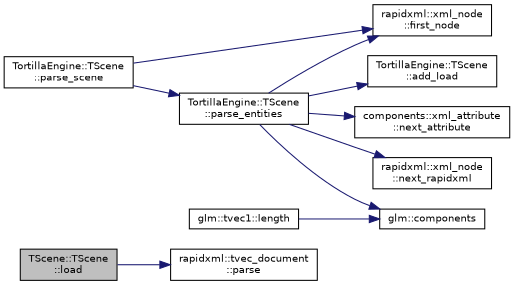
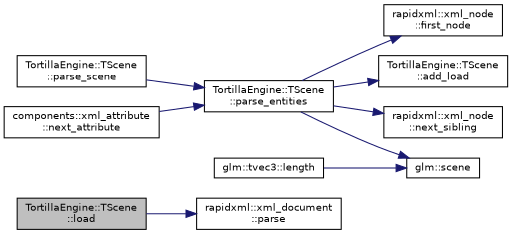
(248, 47) -> none
(326, 115) -> (177, 109)
(432, 173) -> (443, 122)
(244, 219) -> (269, 168)
(432, 219) -> (443, 168)
(69, 265) -> (82, 214)
(244, 265) -> (269, 214)
